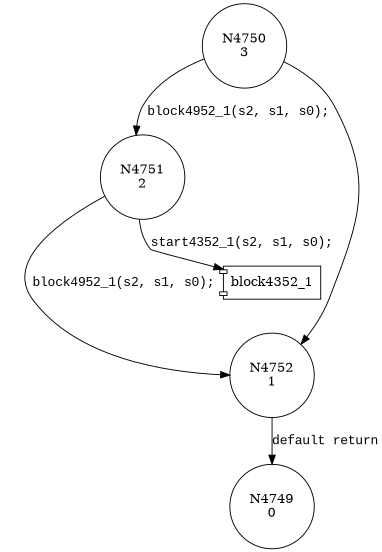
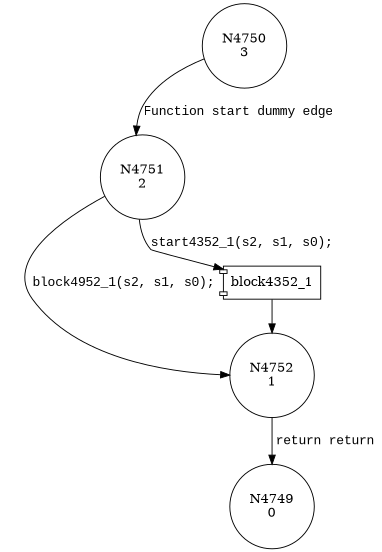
(239, 112) -> (239, 112)
(358, 191) -> (272, 312)
(325, 441) -> (325, 441)
